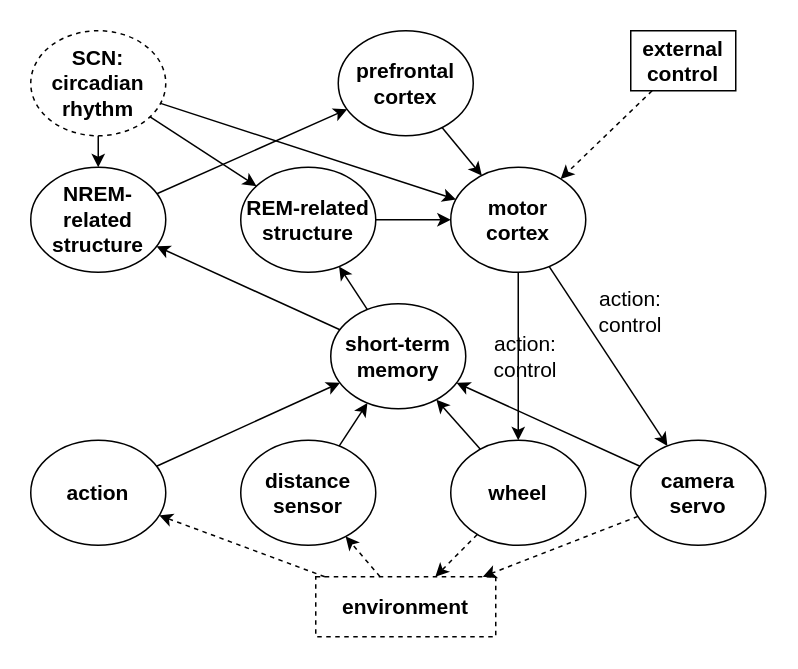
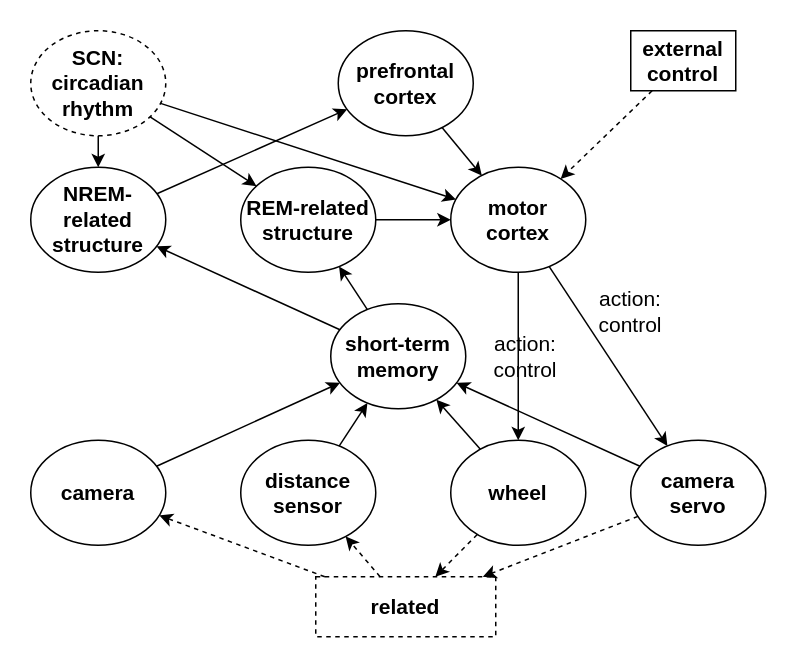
(98, 493) -> (98, 493)
(406, 607) -> (406, 607)
